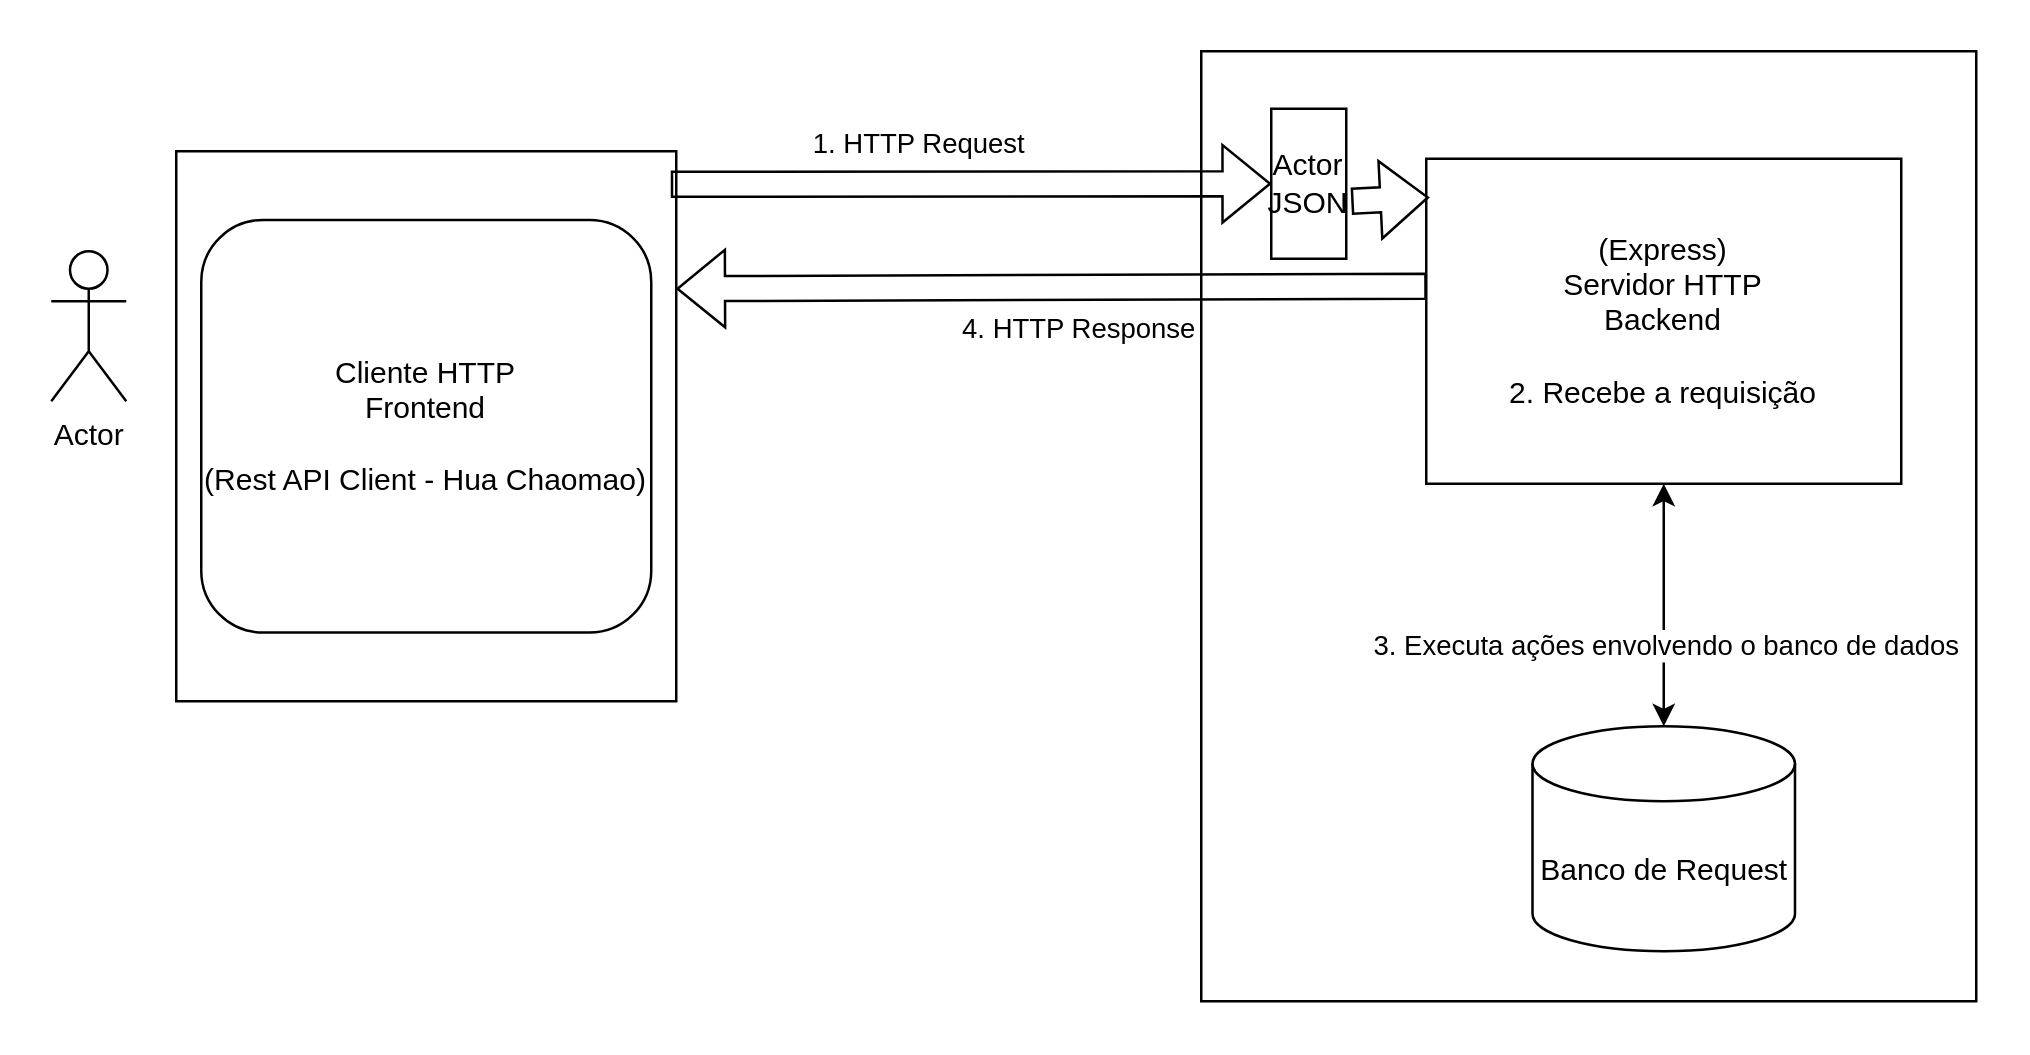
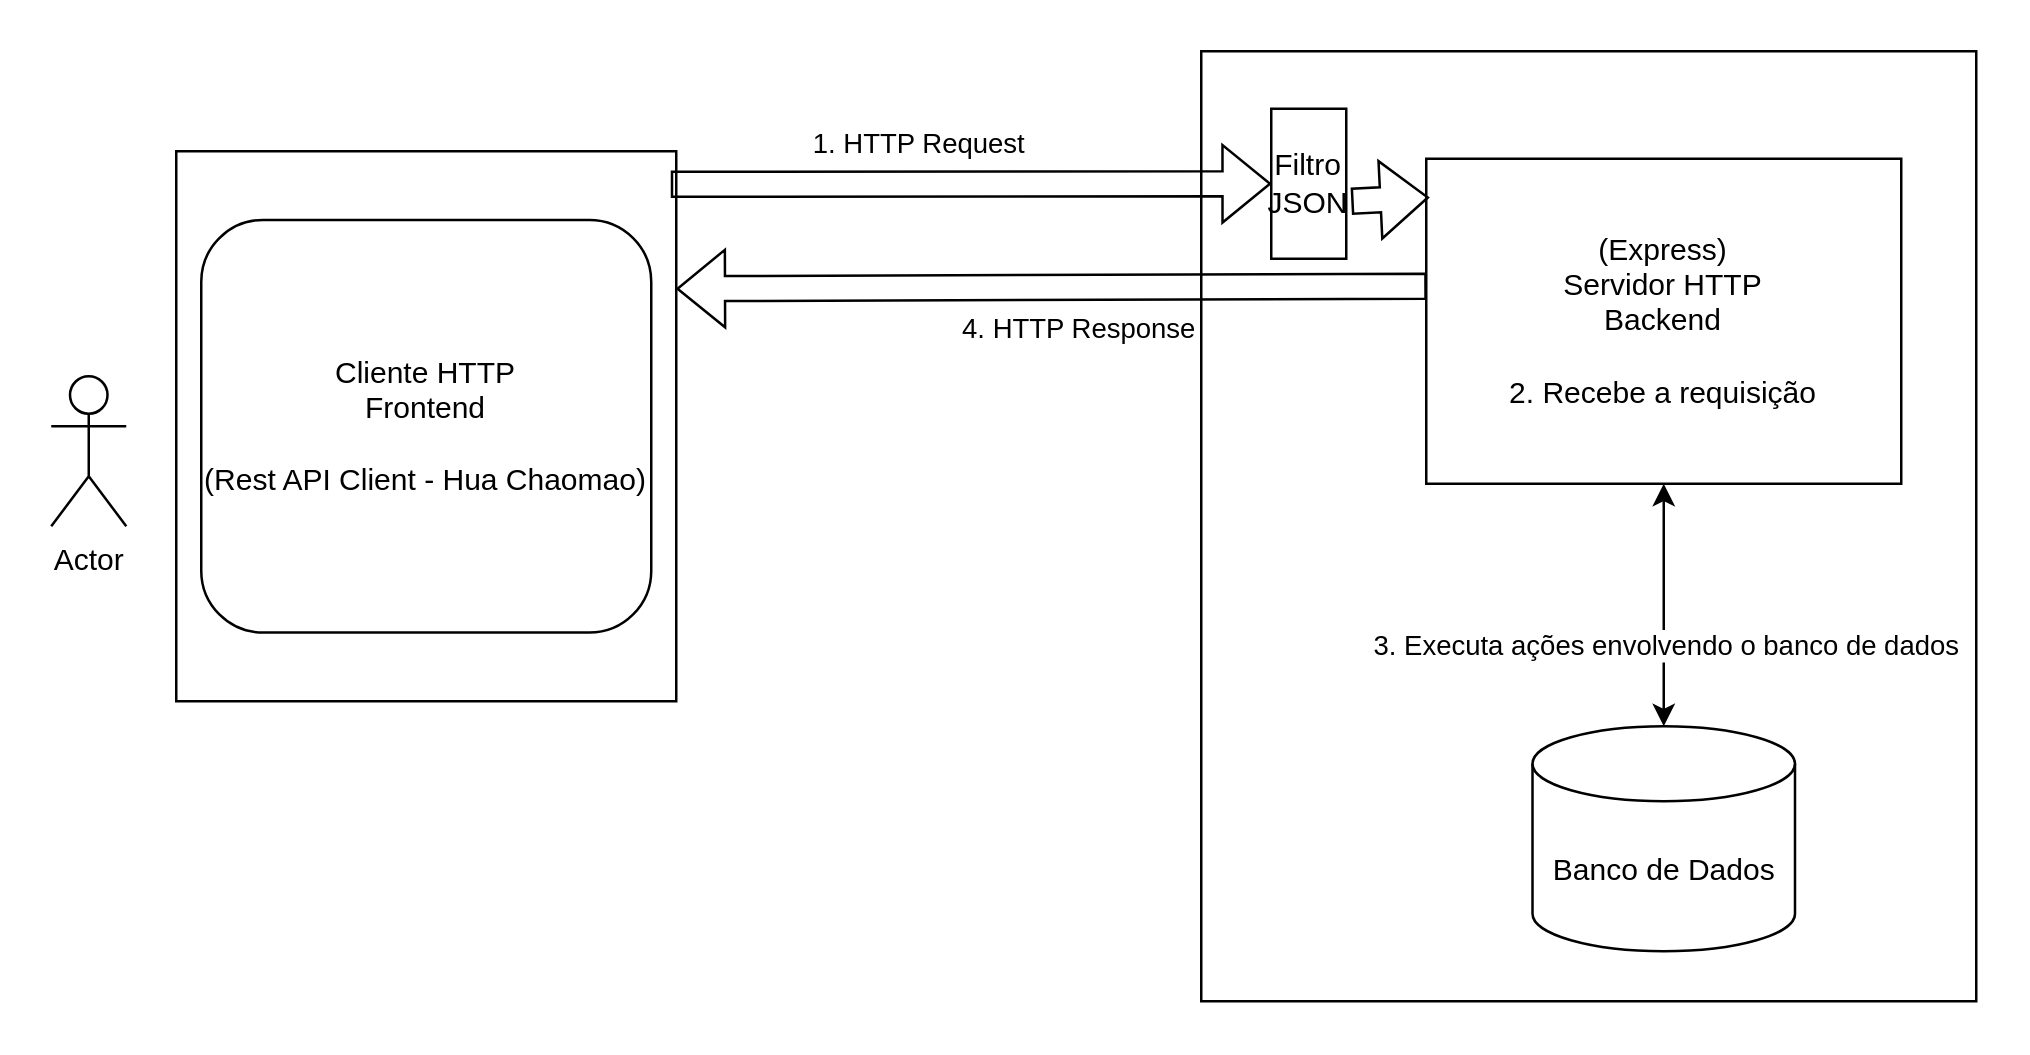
(1309, 184) -> (1309, 184)
(89, 326) -> (89, 451)
(1665, 871) -> (1665, 871)
